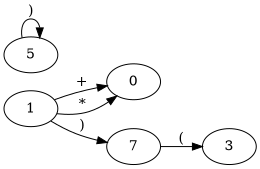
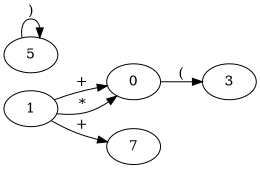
(82, 126) -> (82, 125)
(176, 147) -> (176, 82)
